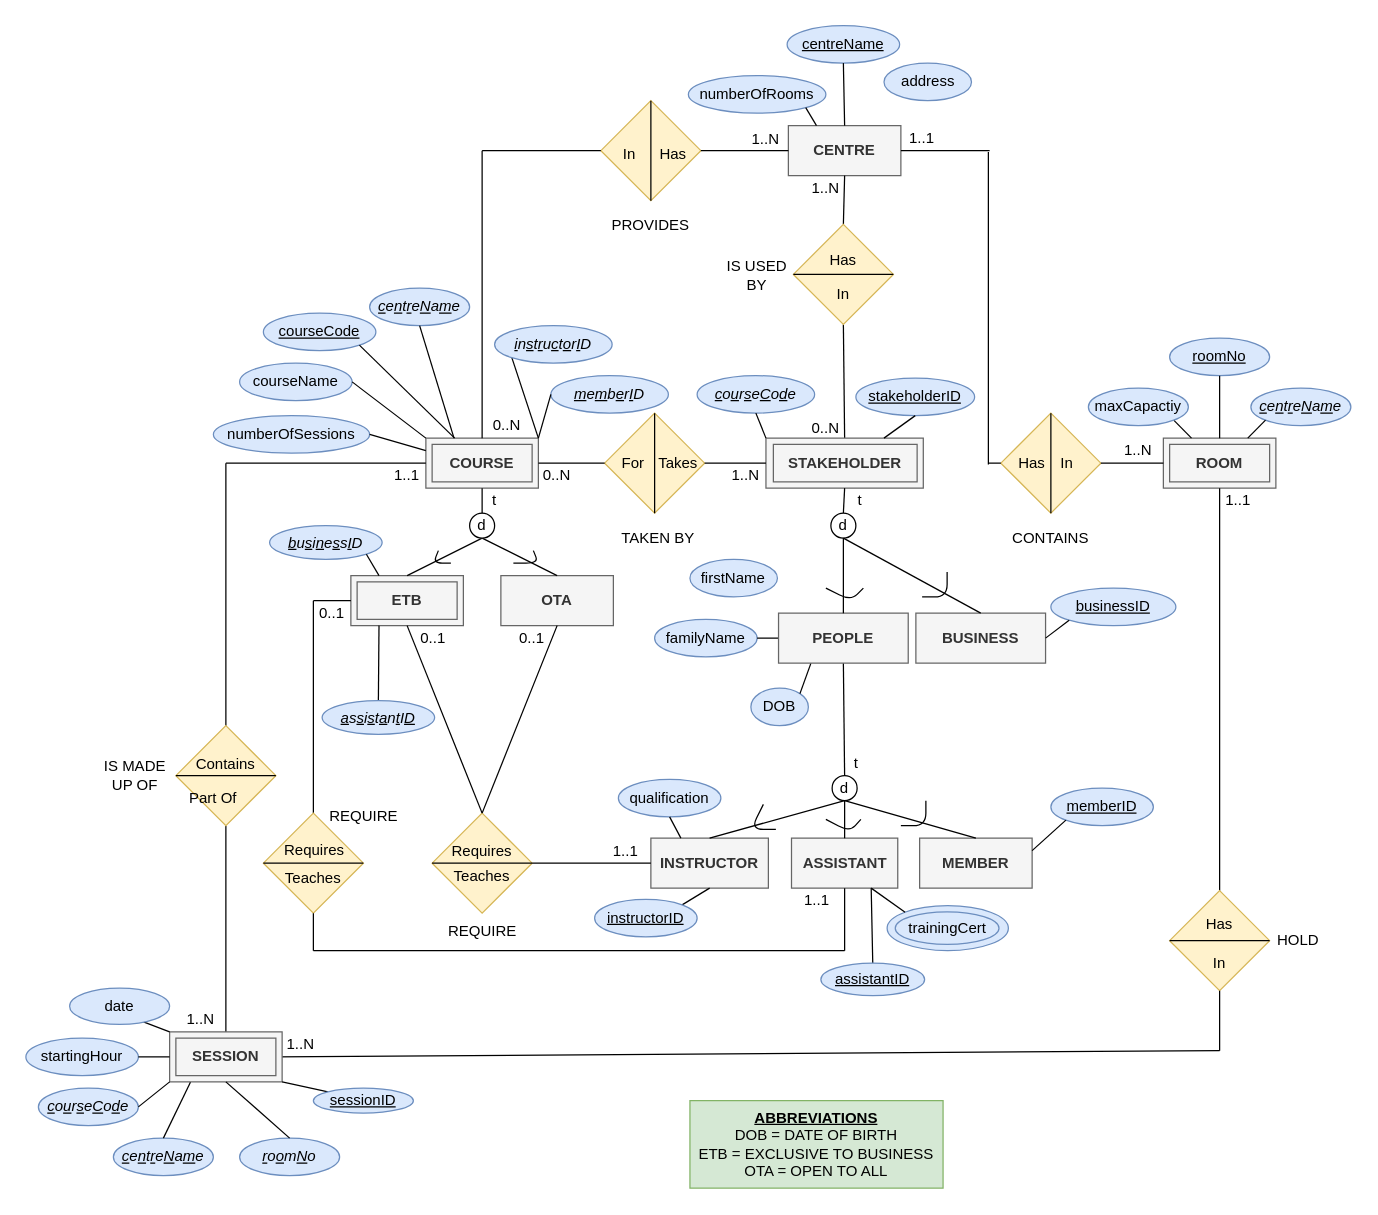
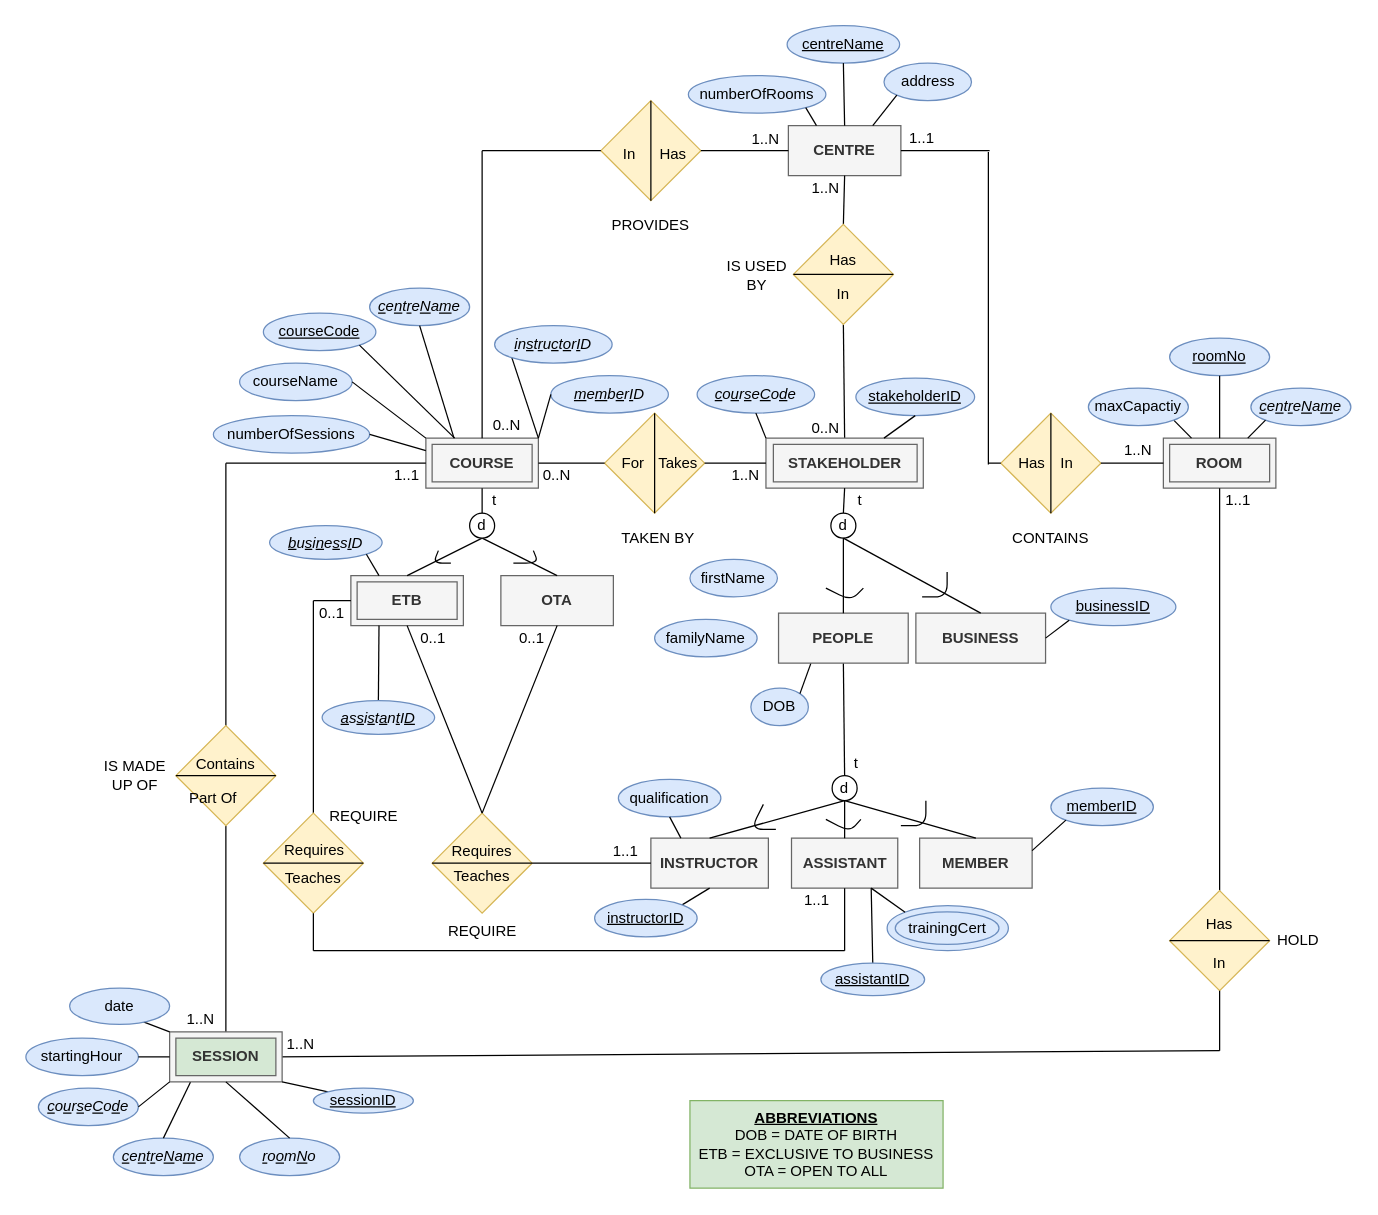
none -> (885, 110)
(768, 638) -> none
(226, 1057) -> (226, 1057)
